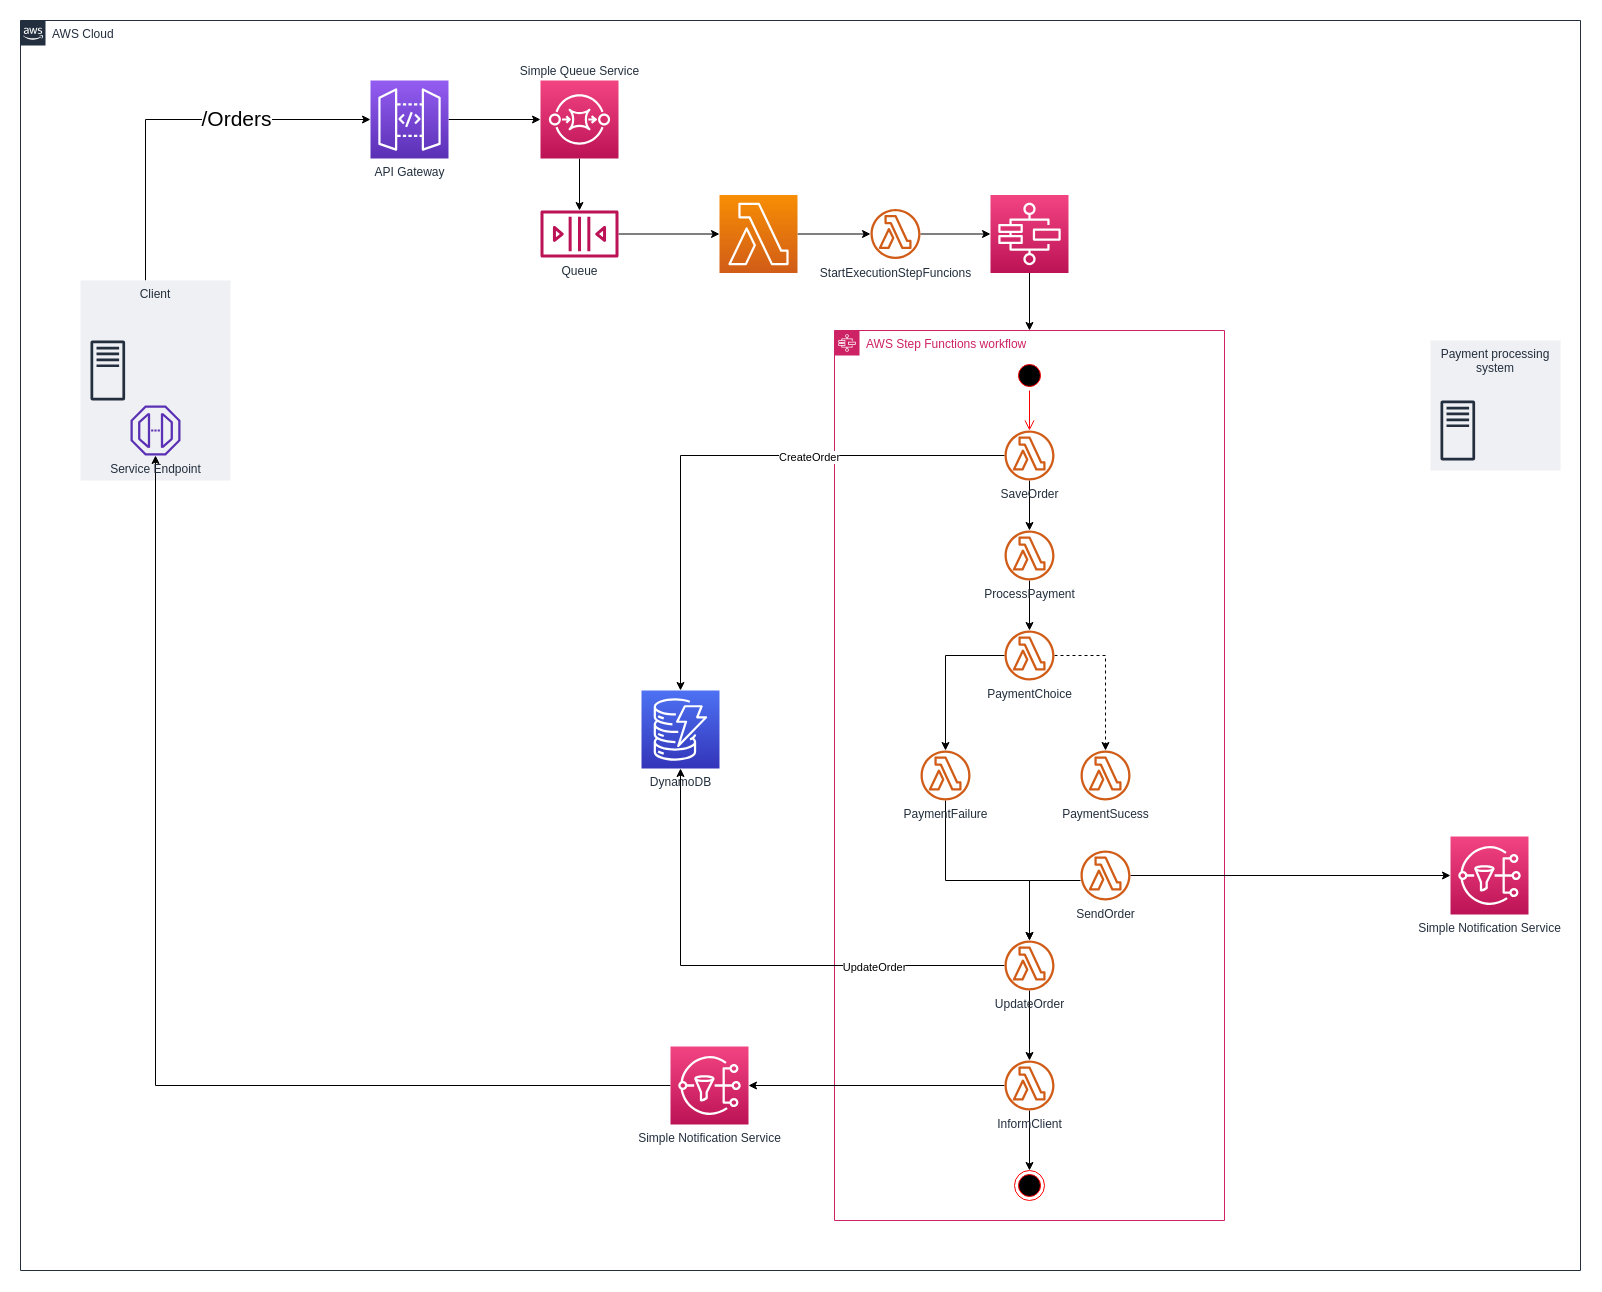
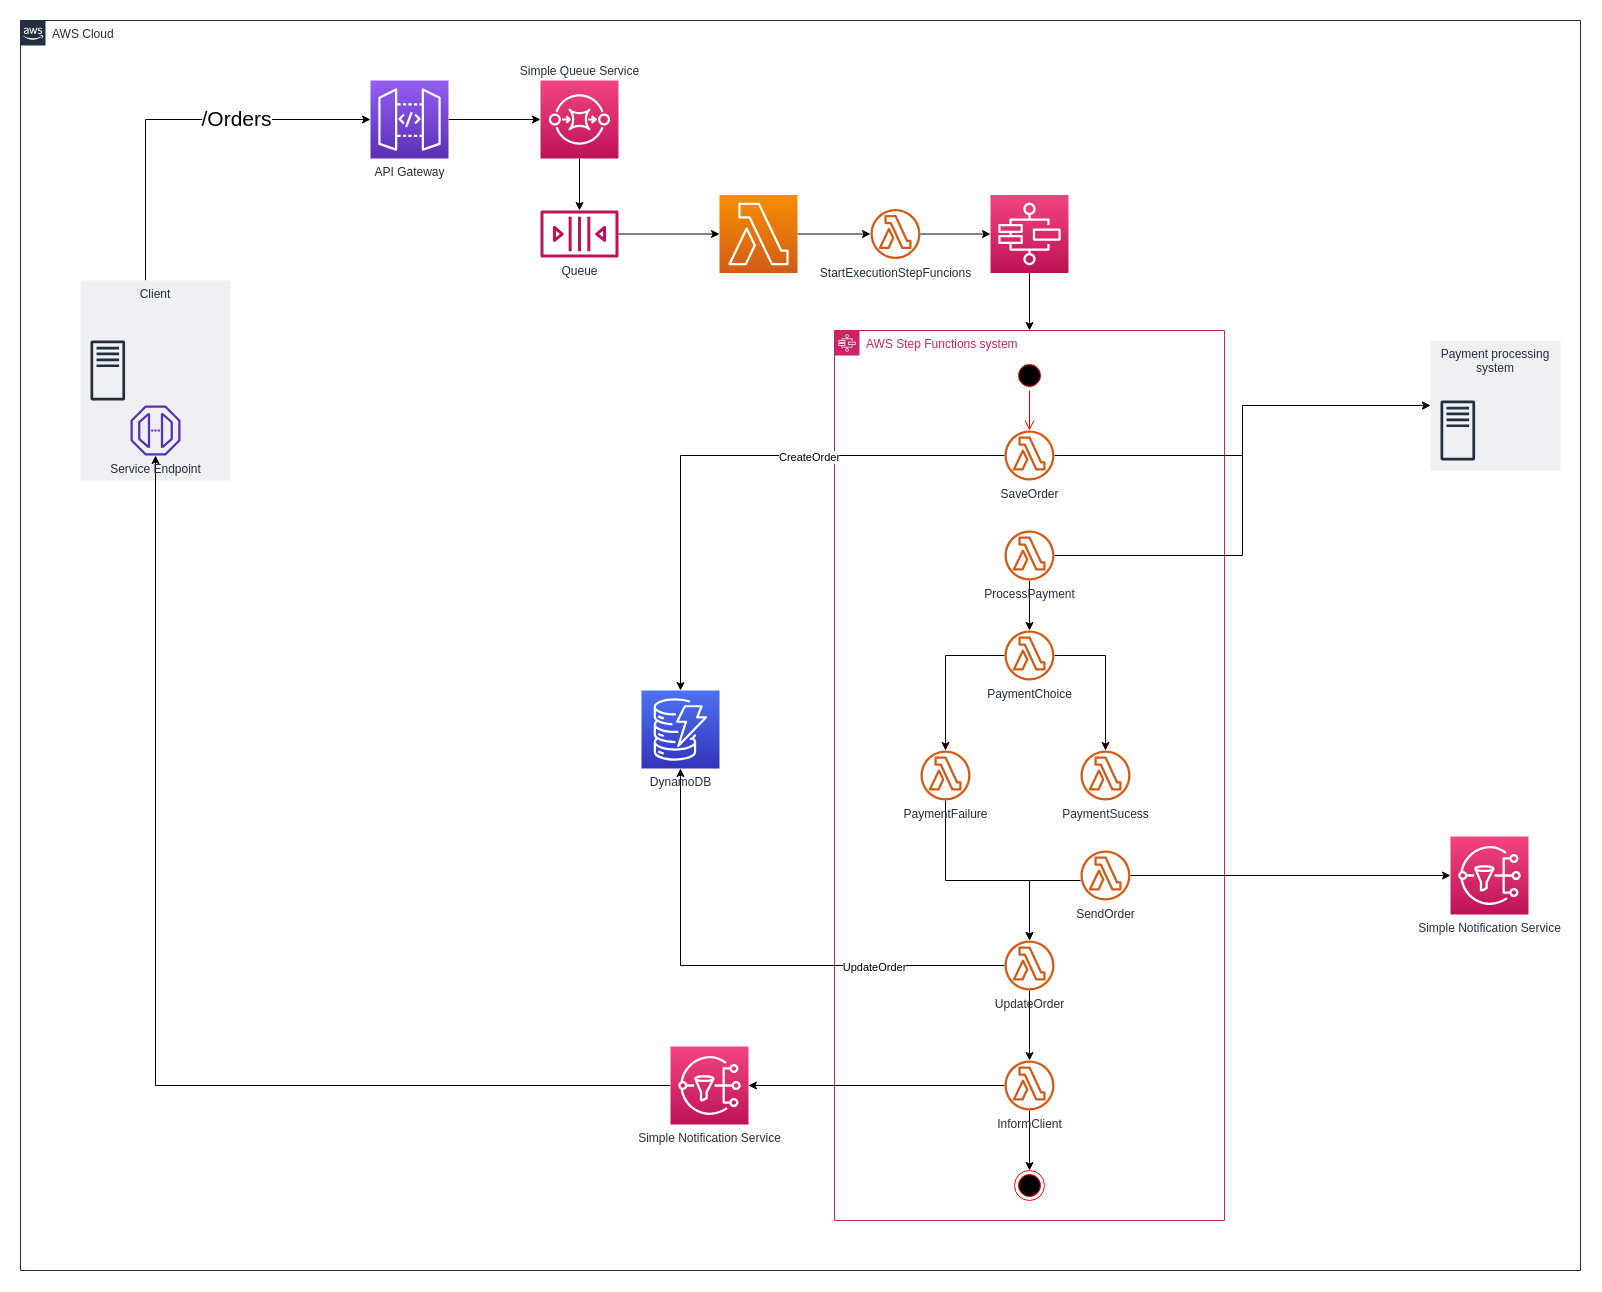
(949, 345) -> (944, 345)
(1030, 502) -> (1148, 456)
none -> (1198, 556)
(1106, 675) -> (1106, 675)
